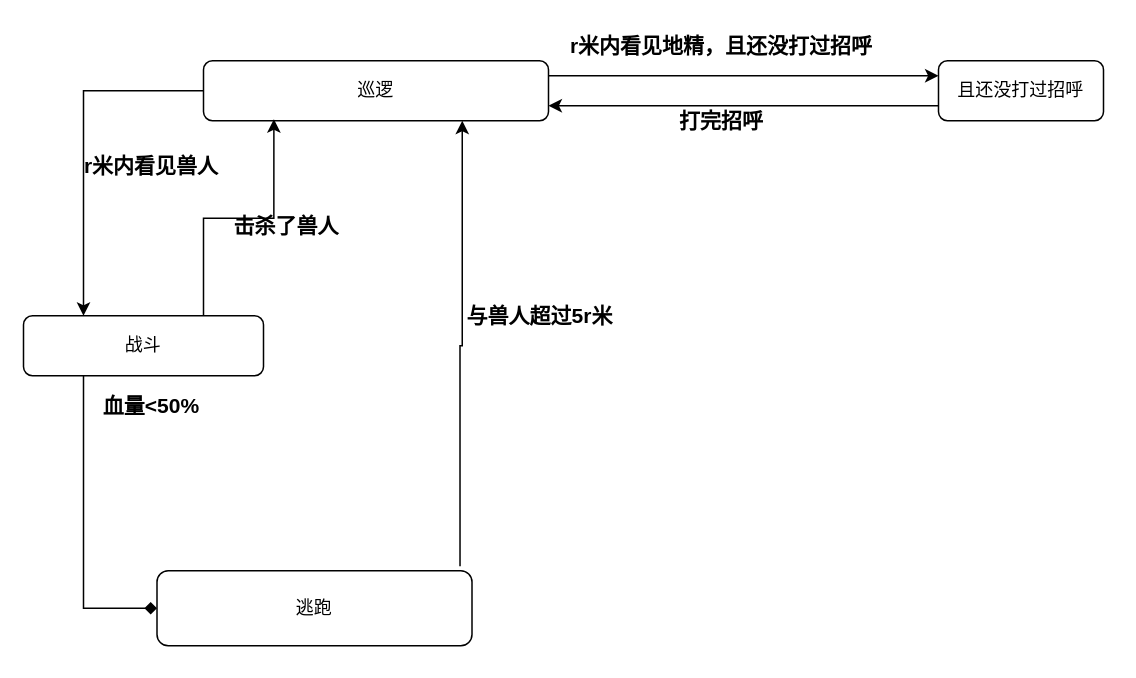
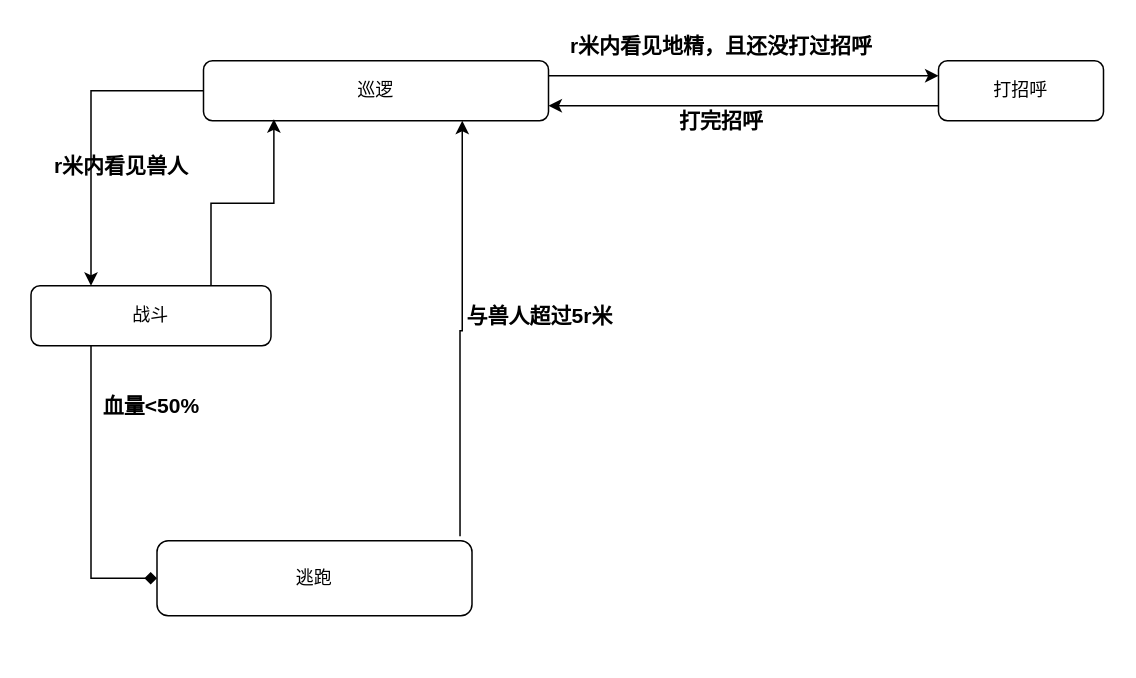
(1021, 91) -> (1021, 91)
(151, 166) -> (121, 166)
(286, 226) -> none
(143, 346) -> (151, 316)
(314, 608) -> (314, 578)
